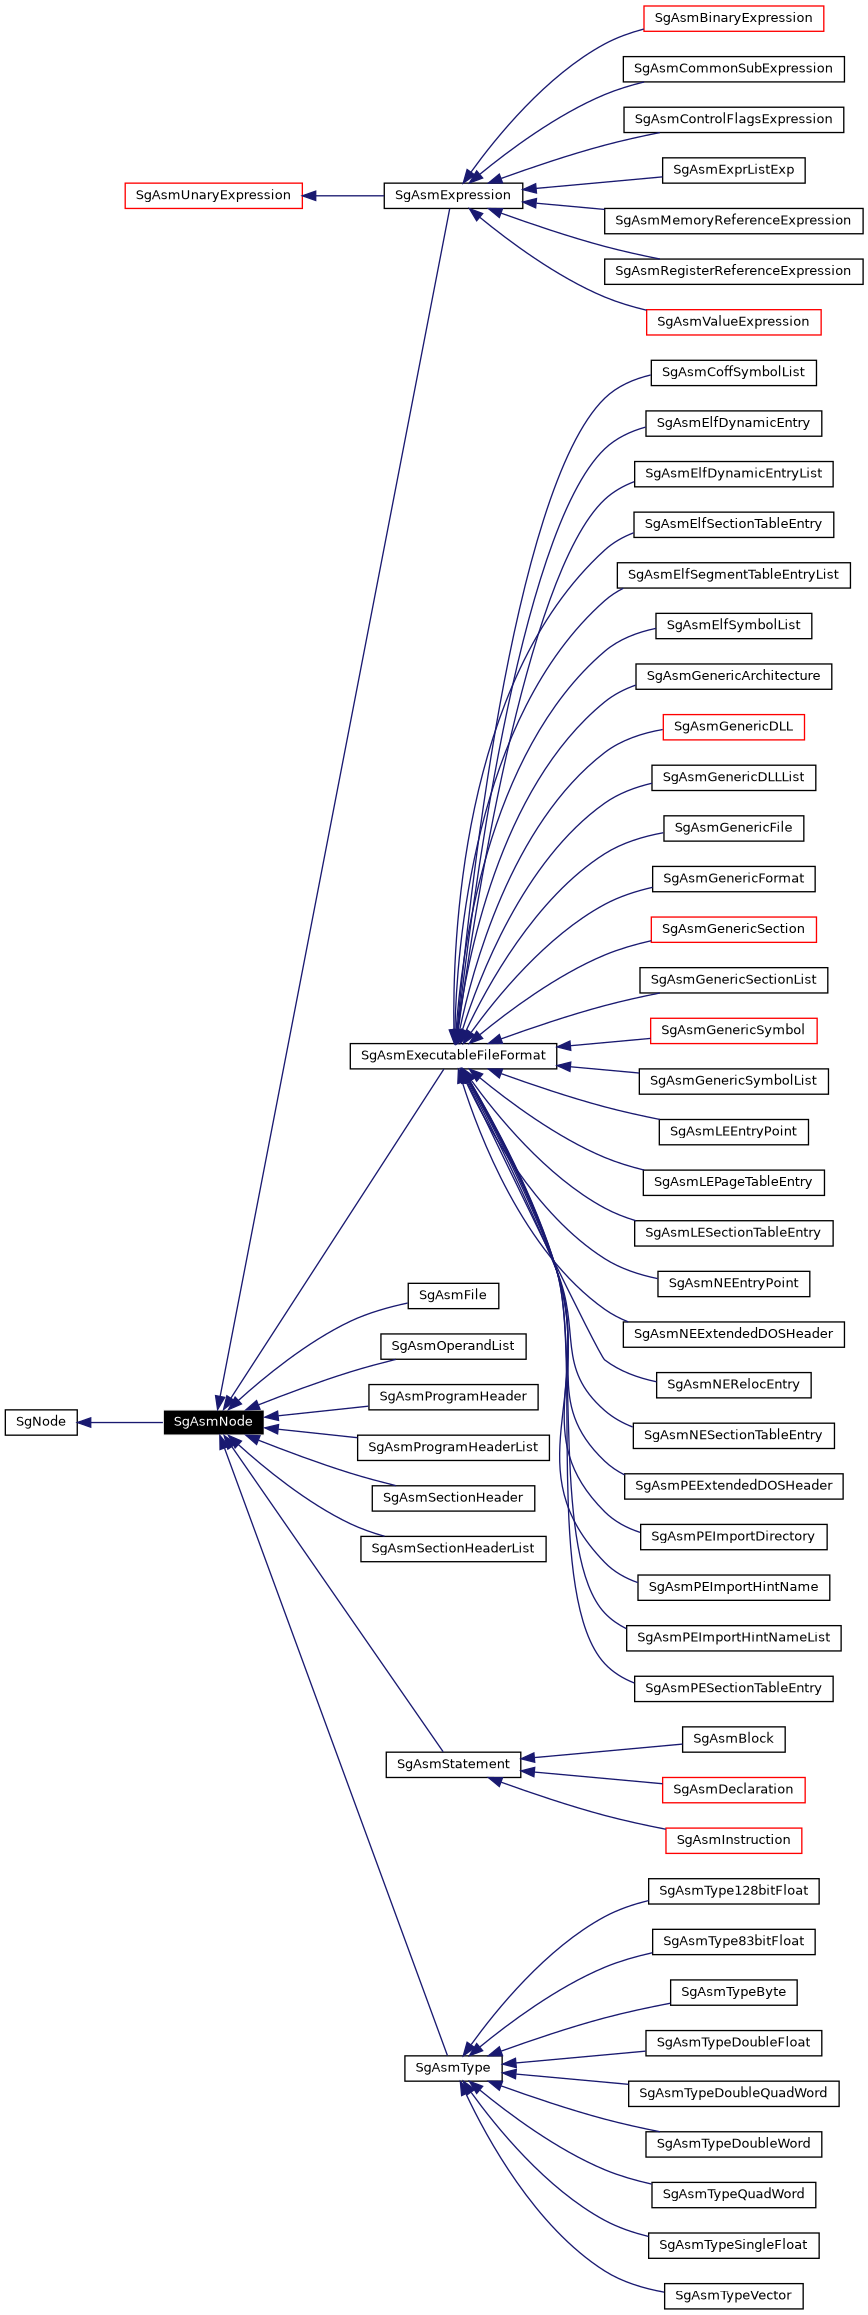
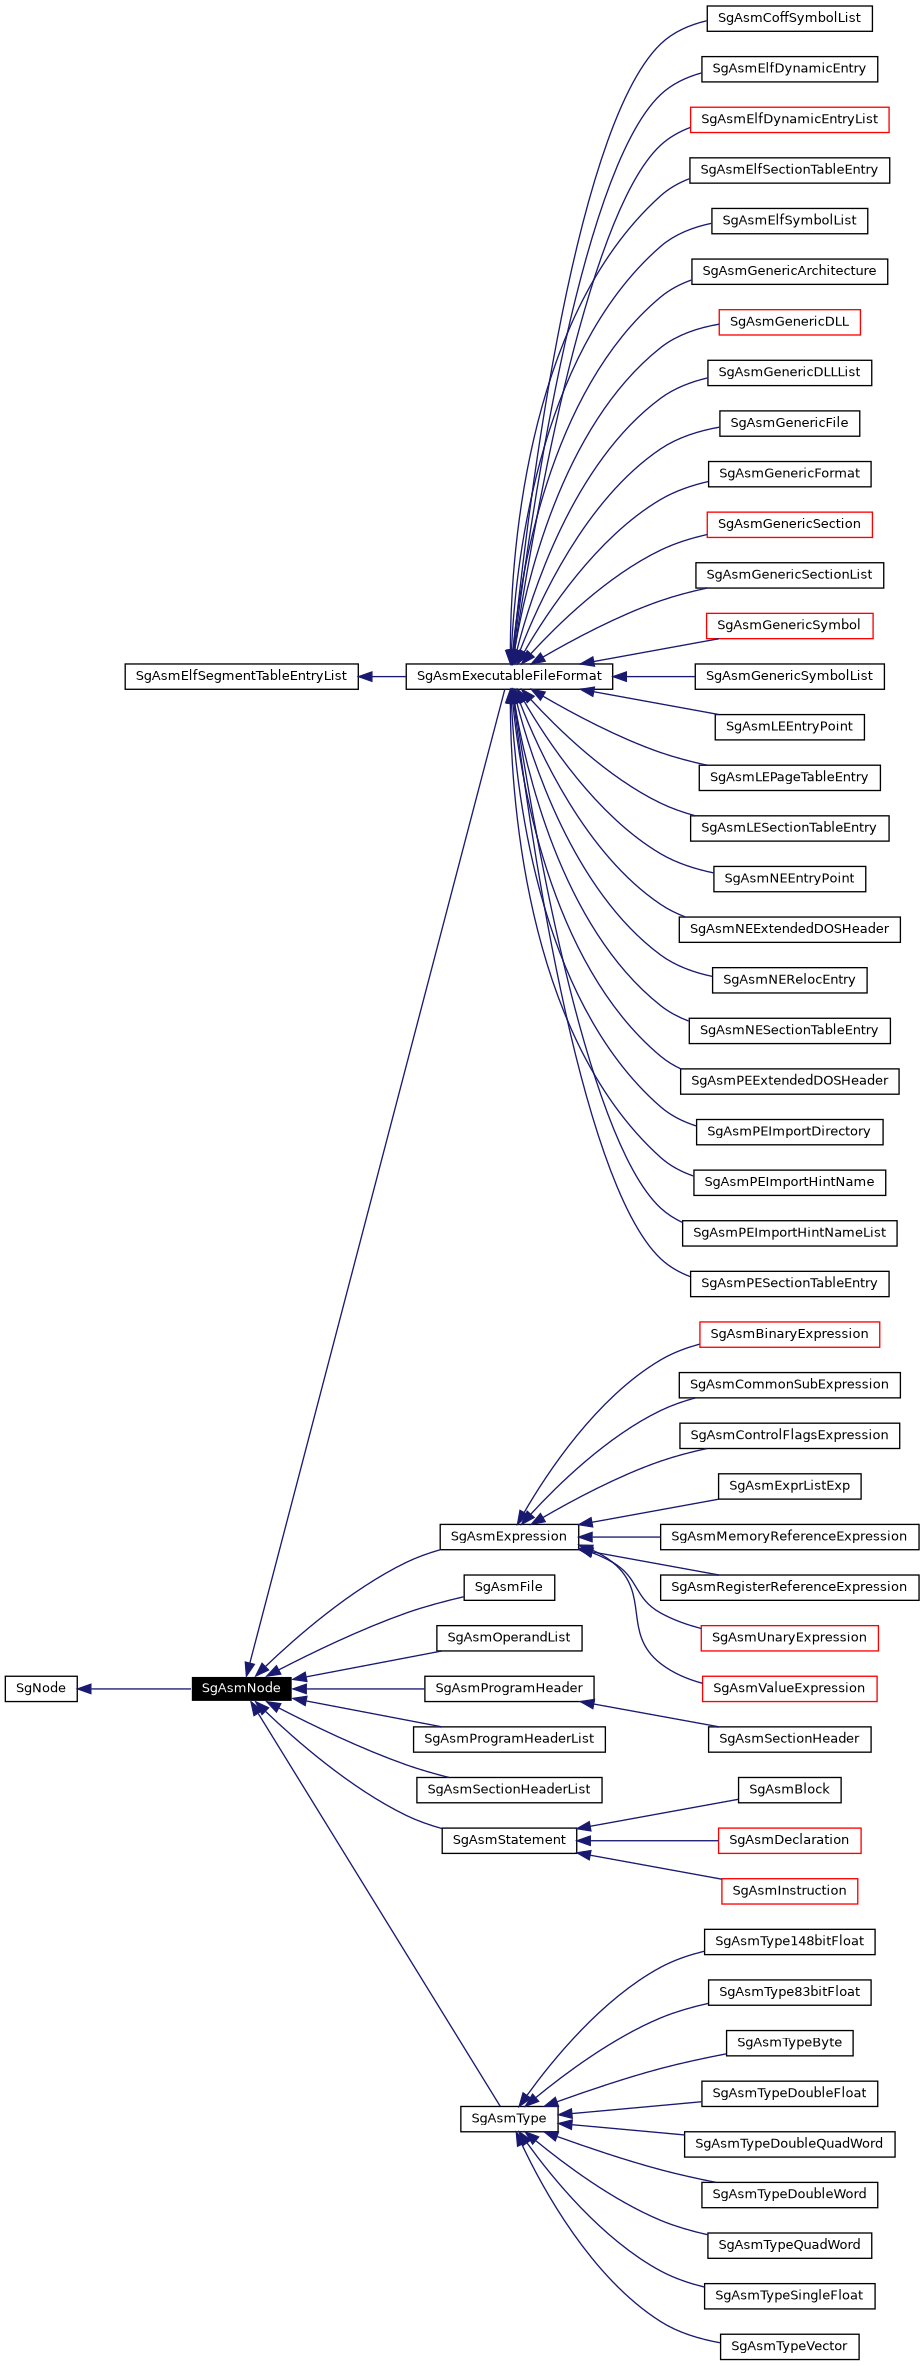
(350, 196) -> (642, 1597)
(734, 474) -> (790, 120)
(530, 699) -> (389, 677)
(326, 1465) -> (656, 1715)
(734, 1891) -> (790, 1942)
